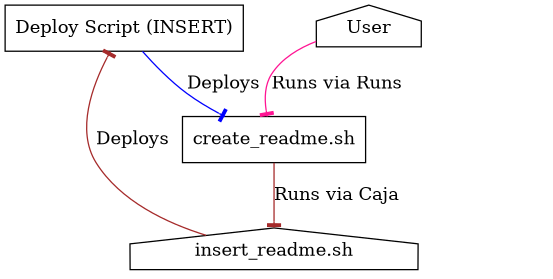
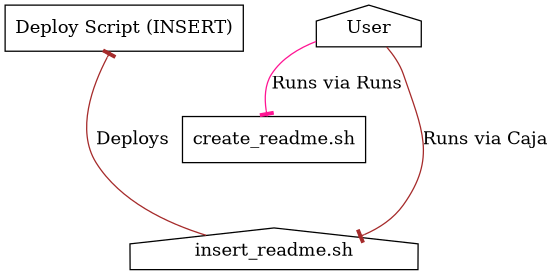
(178, 86) -> none
(274, 192) -> (423, 149)
